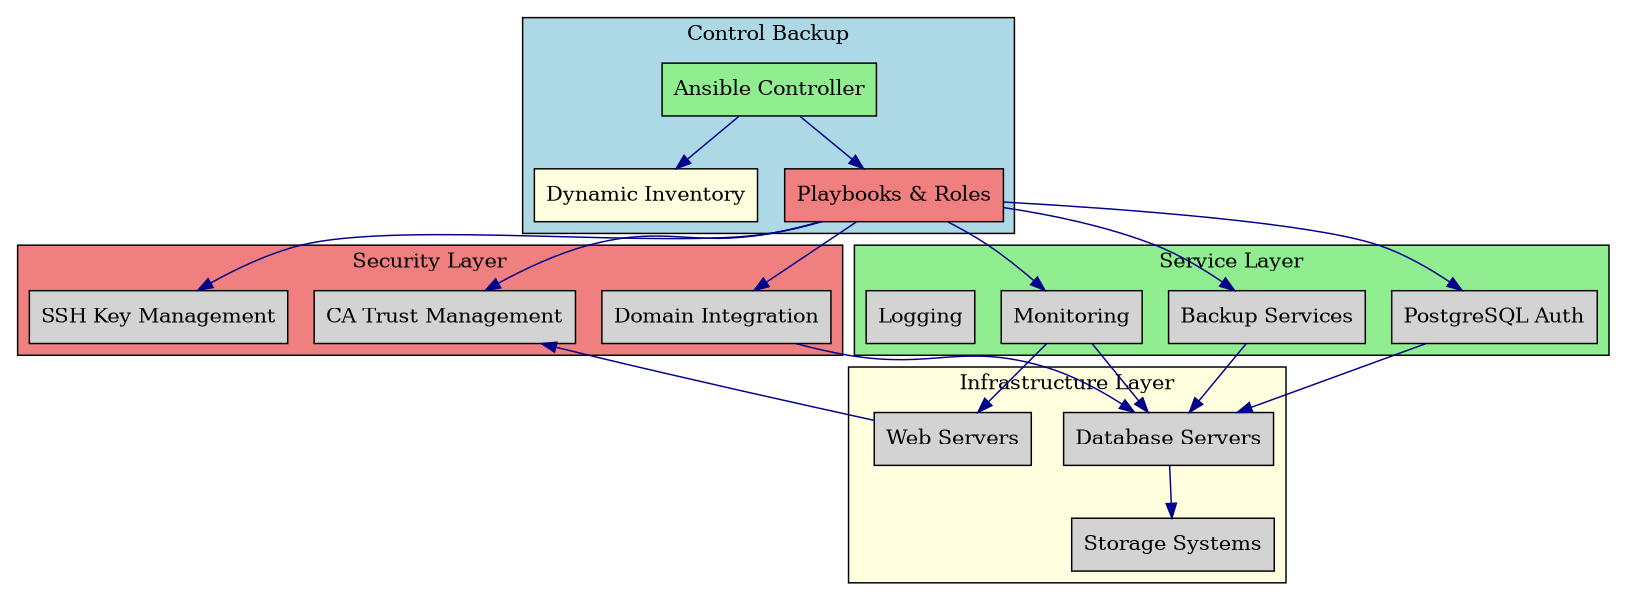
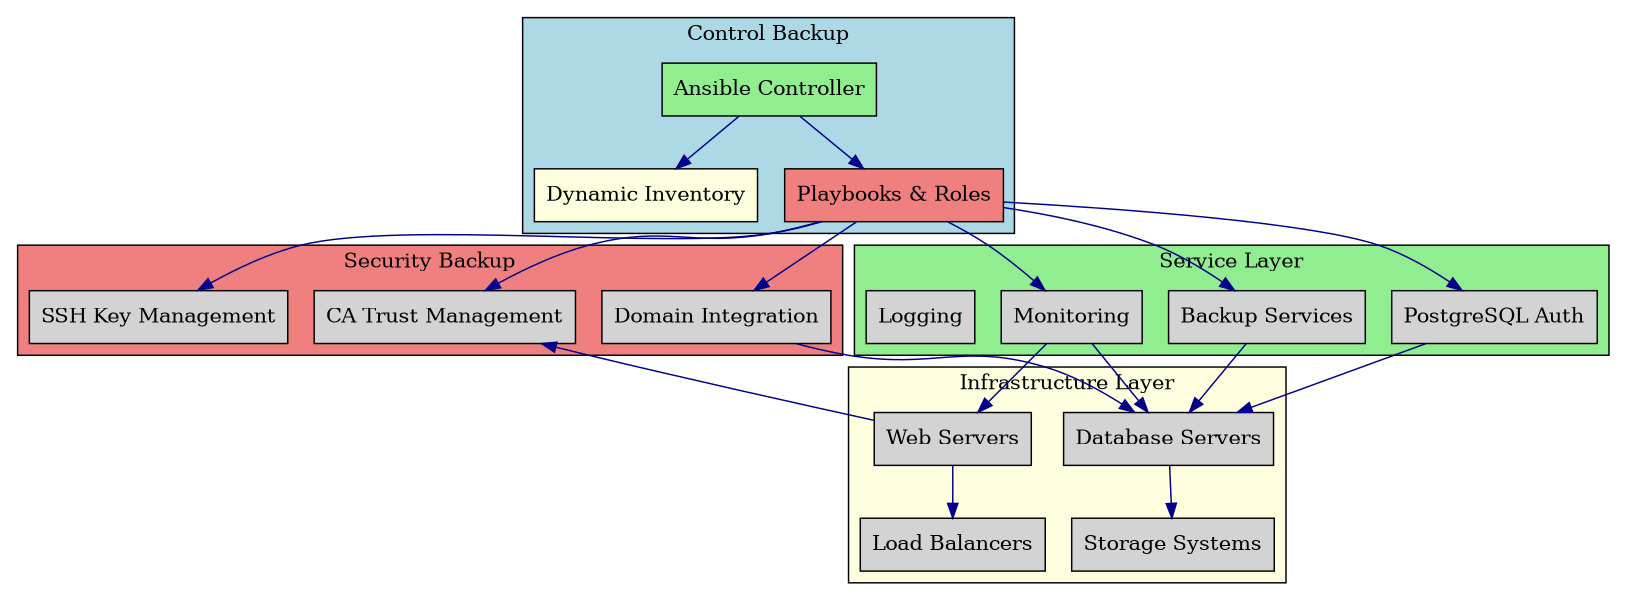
(430, 262) -> (430, 262)
none -> (953, 545)
